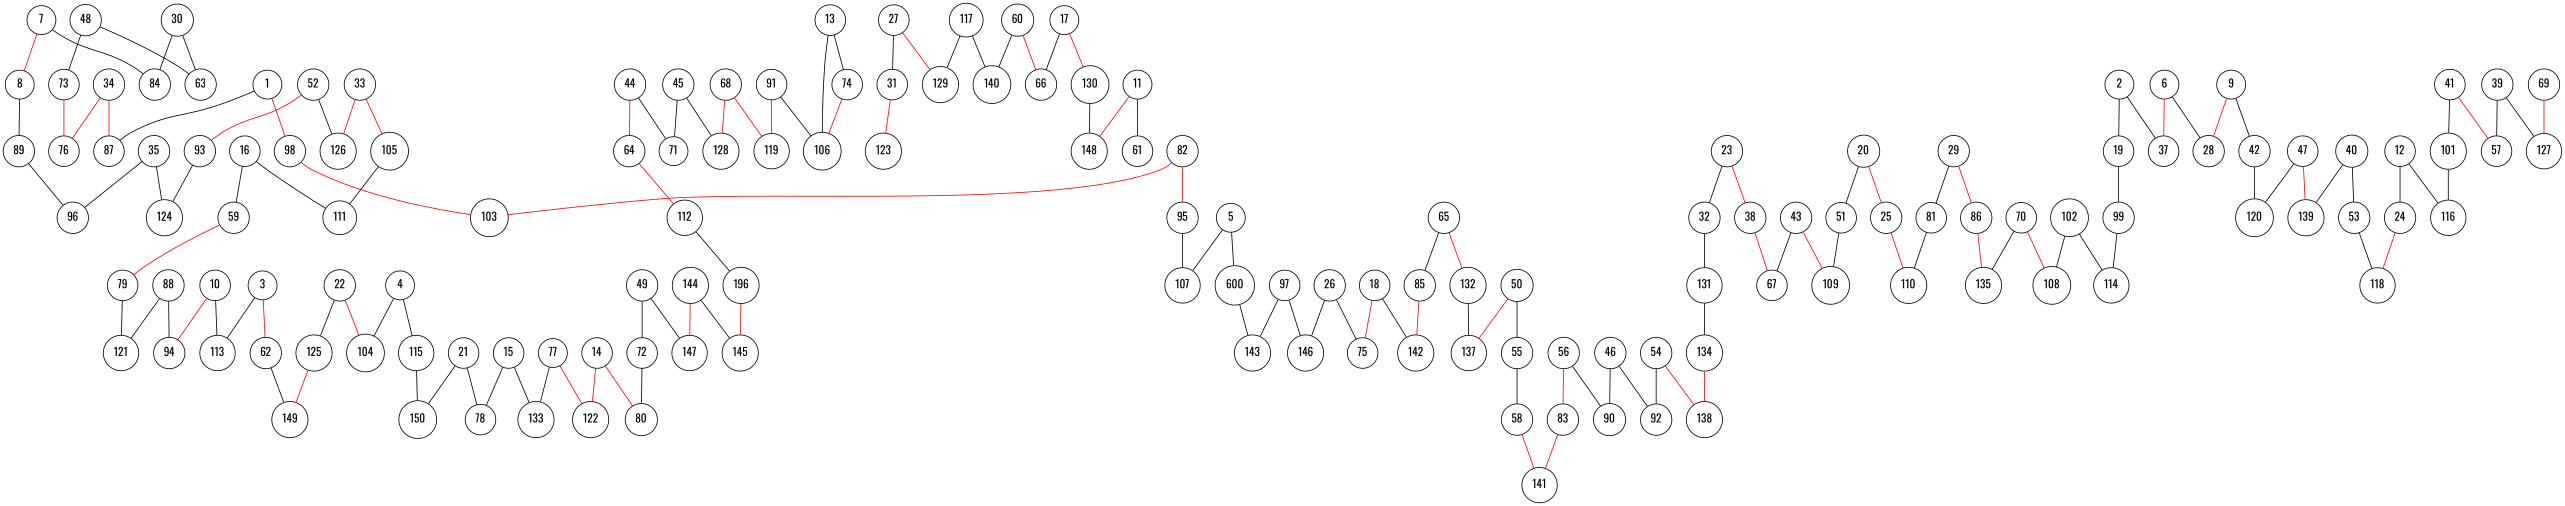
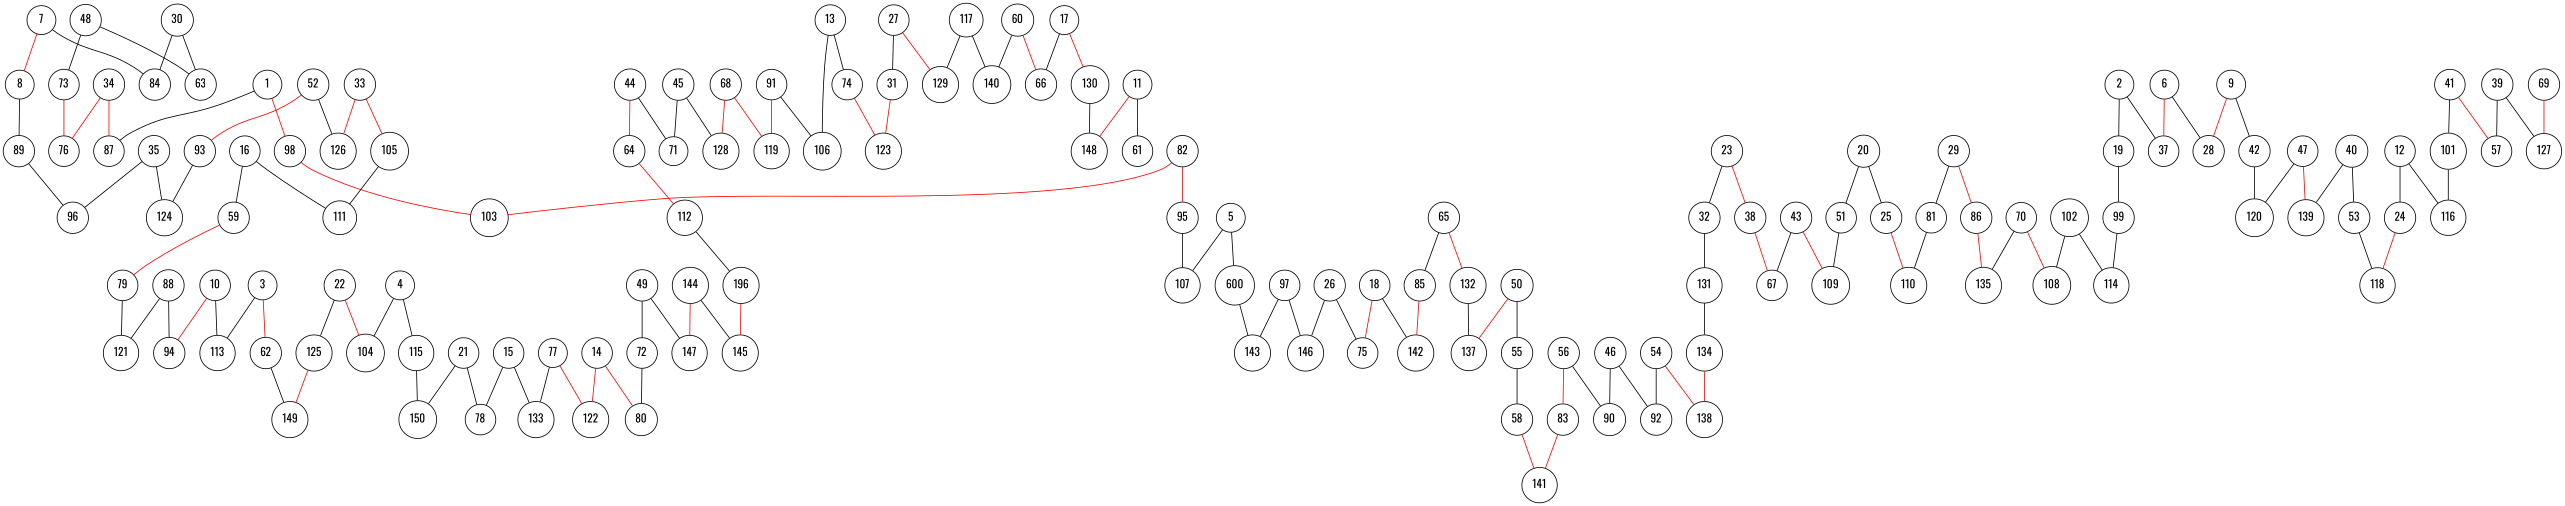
(835, 116) -> (865, 117)
(1875, 185) -> (1875, 185)
